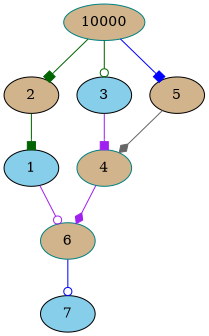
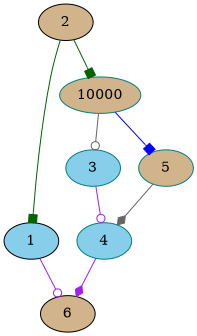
(104, 55) -> (97, 128)
(71, 56) -> (81, 54)
(104, 95) -> (93, 168)
(177, 95) -> (166, 168)
(104, 127) -> (98, 200)
(104, 168) -> (104, 241)
(68, 241) -> (68, 314)
(68, 314) -> none
